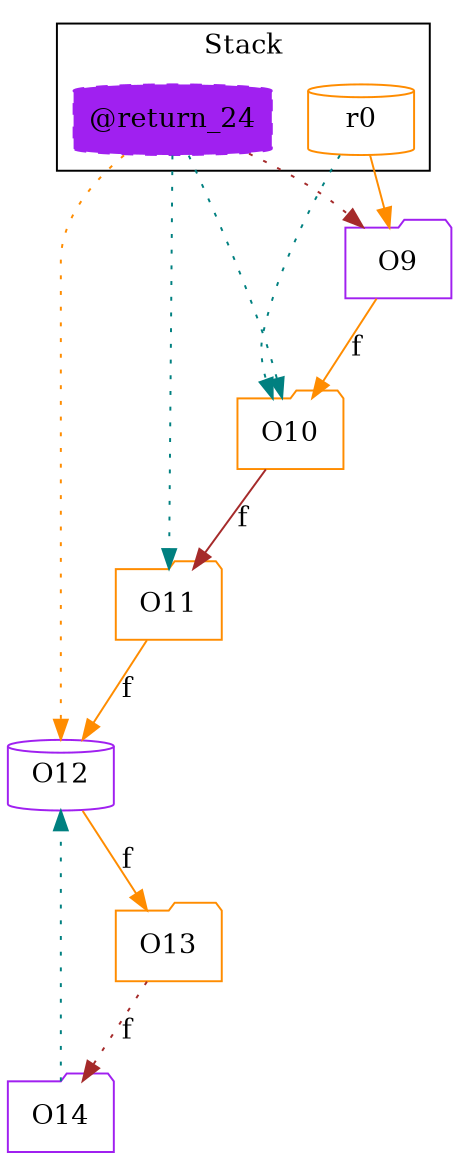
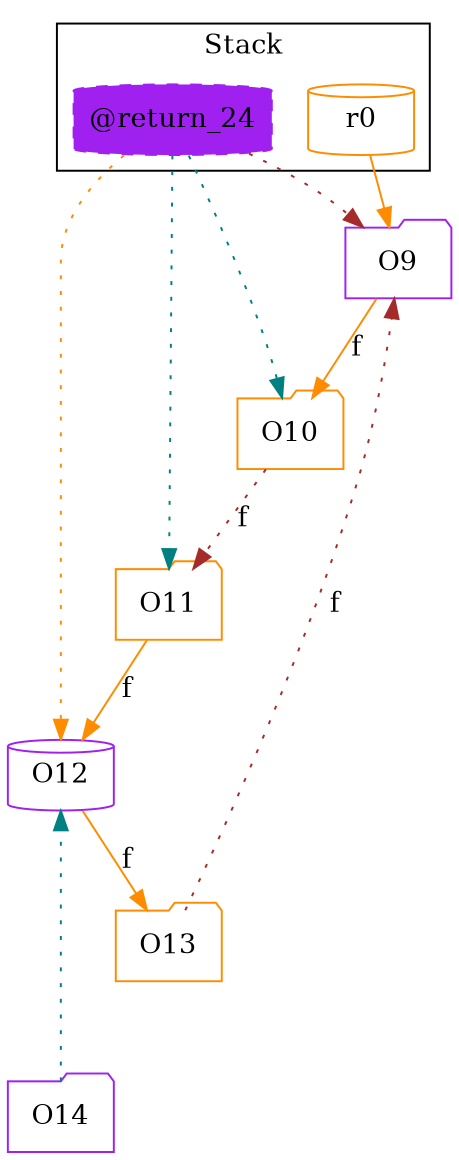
(286, 263) -> none
(235, 511) -> (235, 511)
(120, 1023) -> (310, 621)
